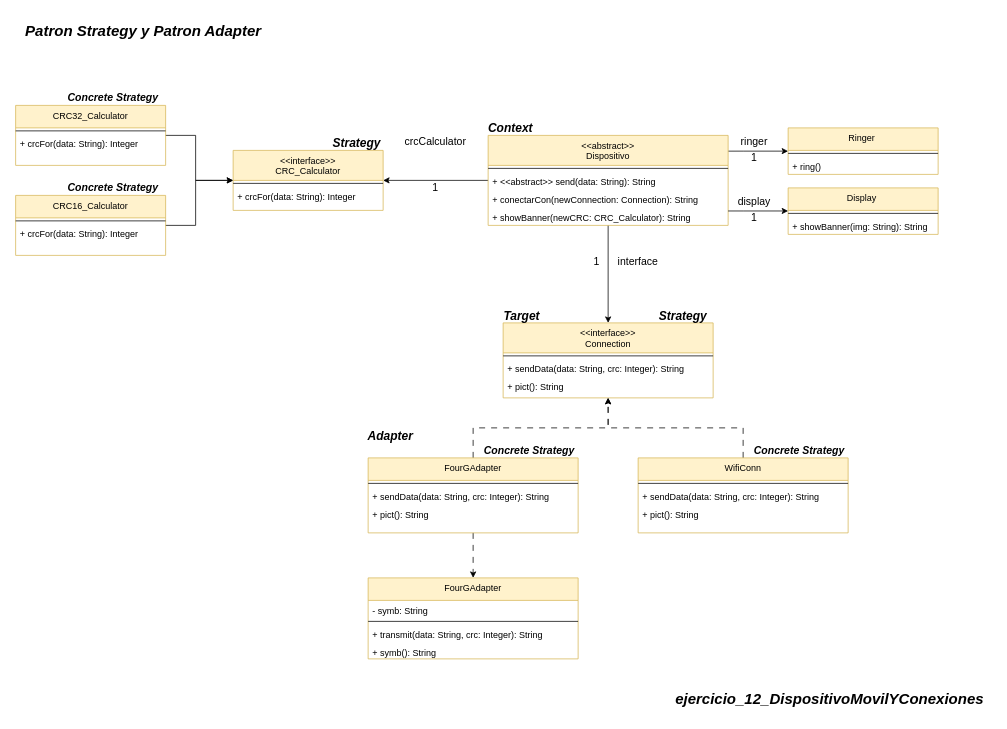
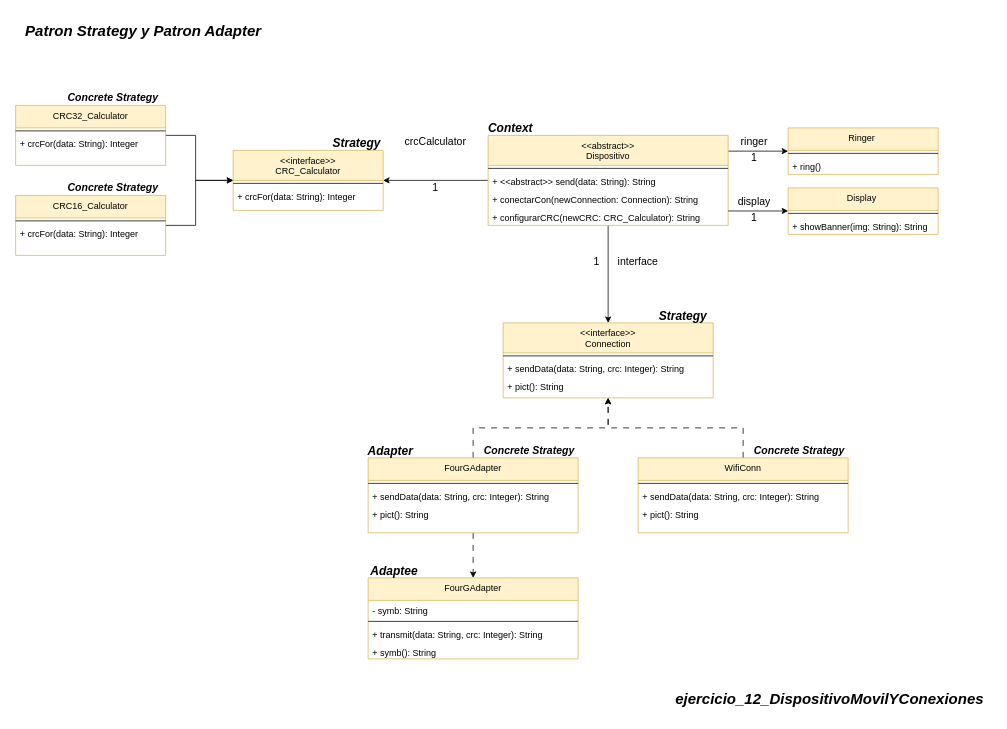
(594, 218) -> (600, 218)
(522, 315) -> none
(390, 435) -> (390, 450)
none -> (394, 570)
